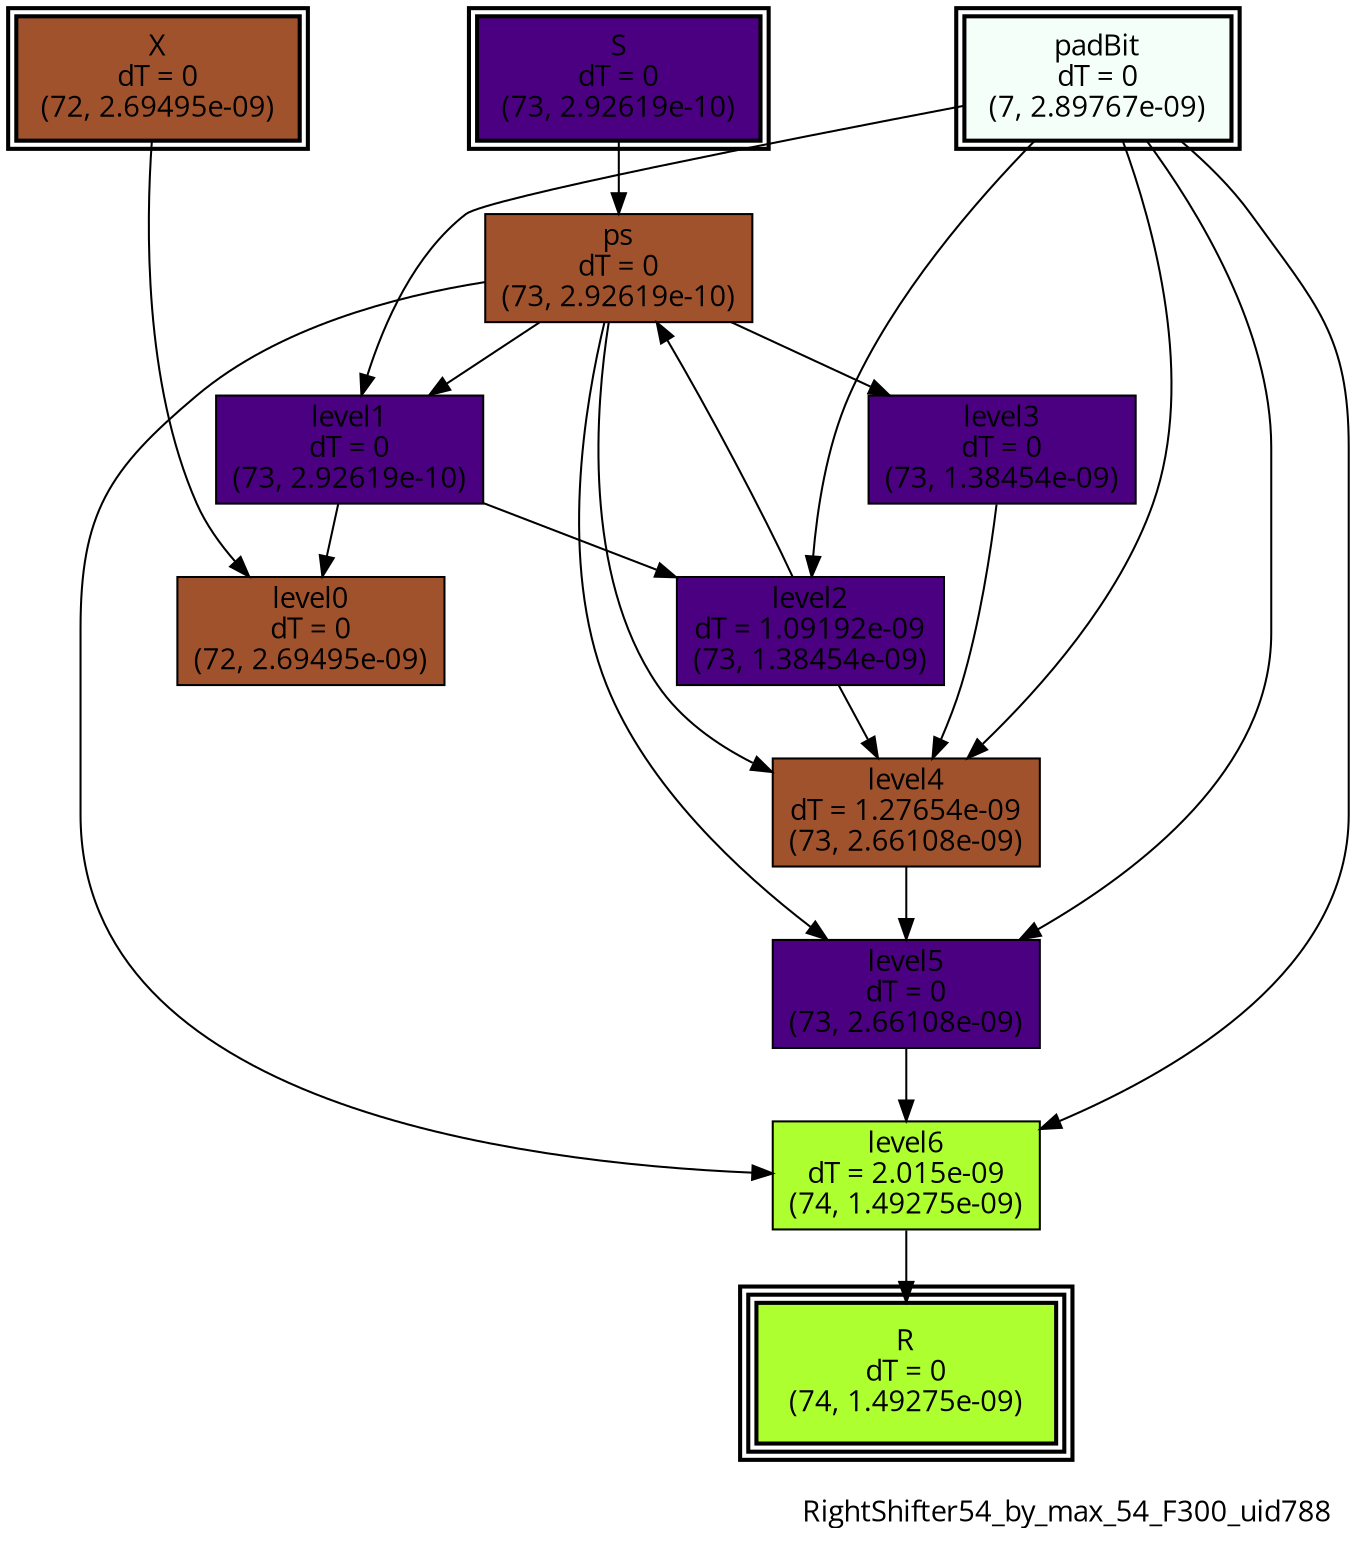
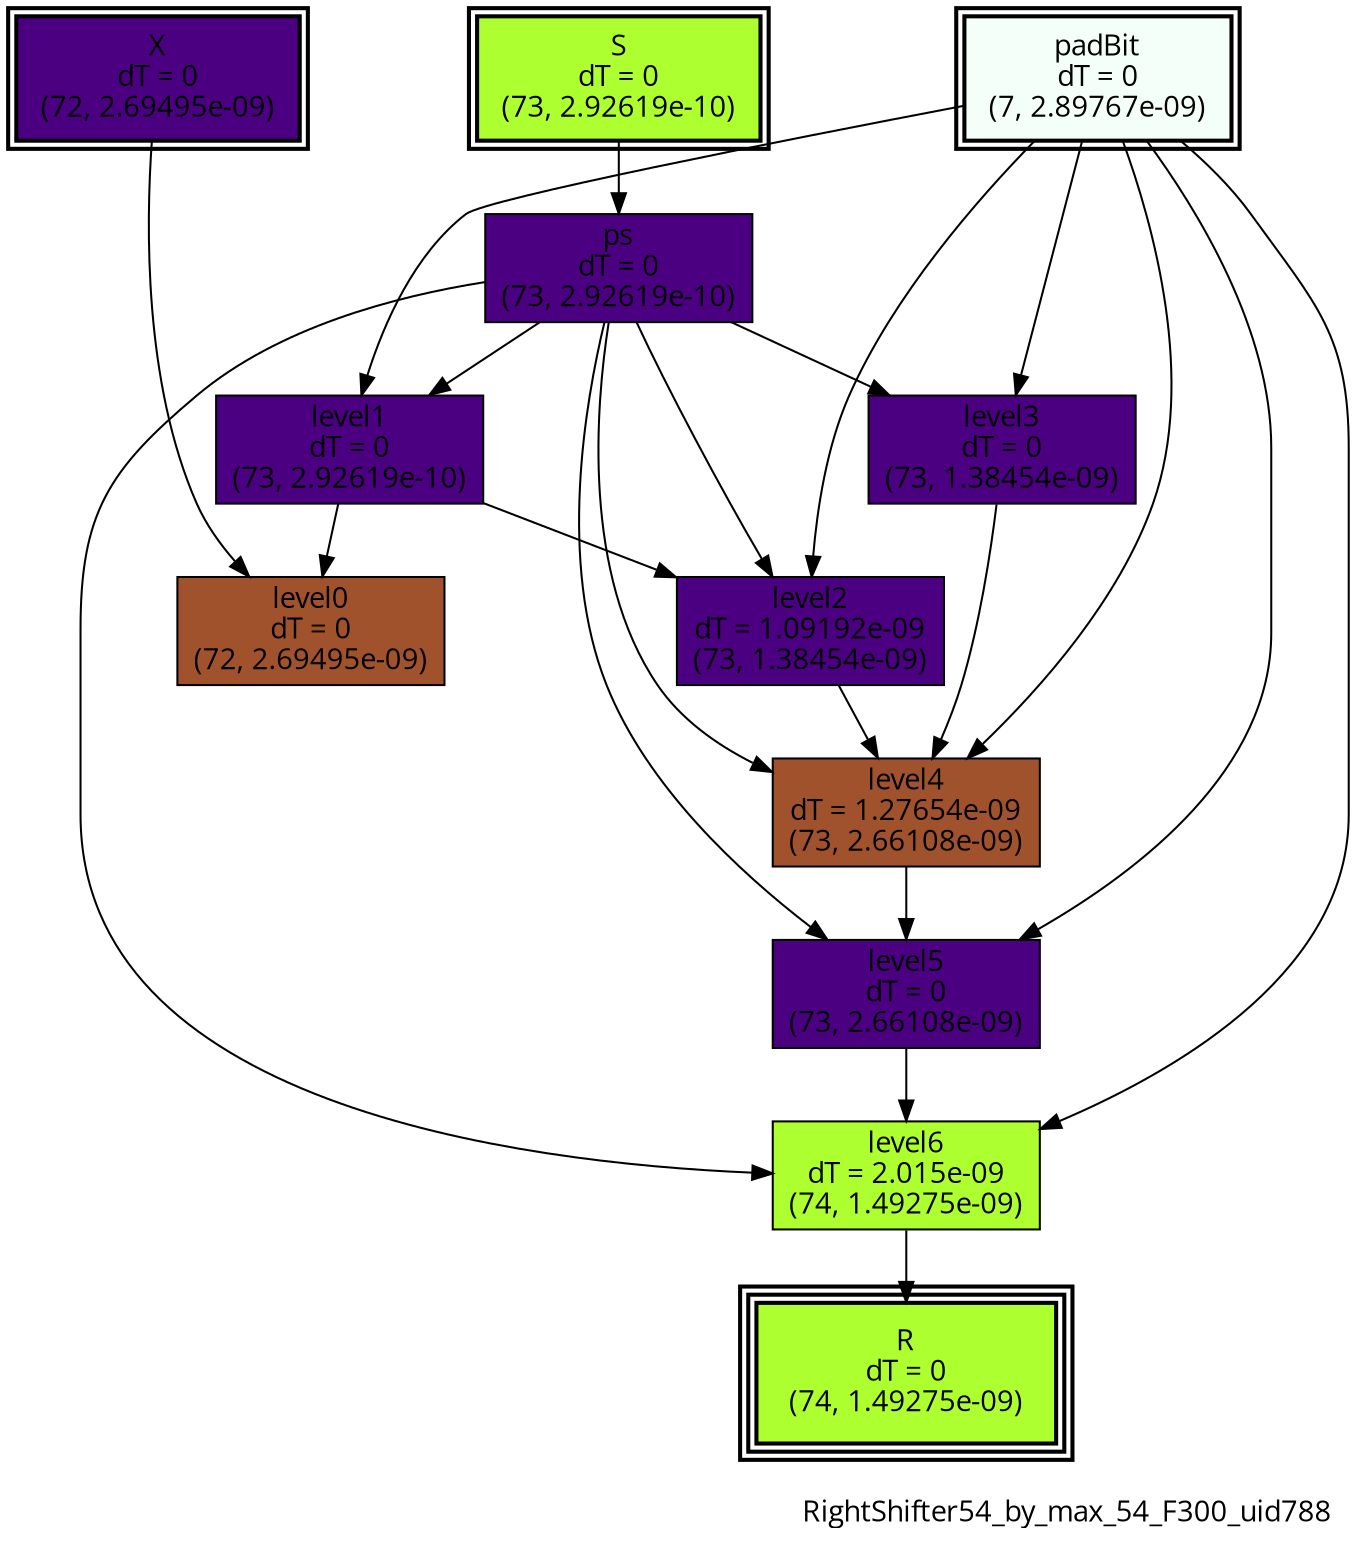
(158, 78) -> (158, 78)
(619, 78) -> (619, 78)
none -> (1052, 258)
(619, 268) -> (619, 268)
(732, 457) -> (697, 442)
